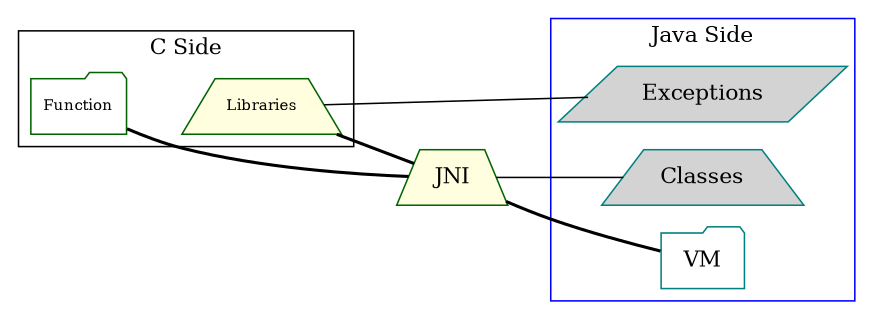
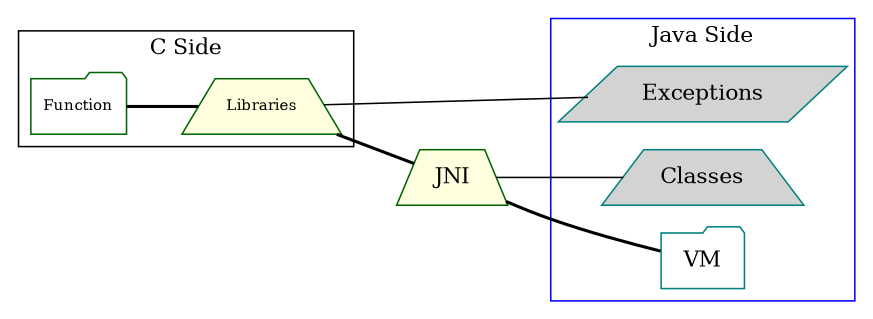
(266, 164) -> (162, 106)
